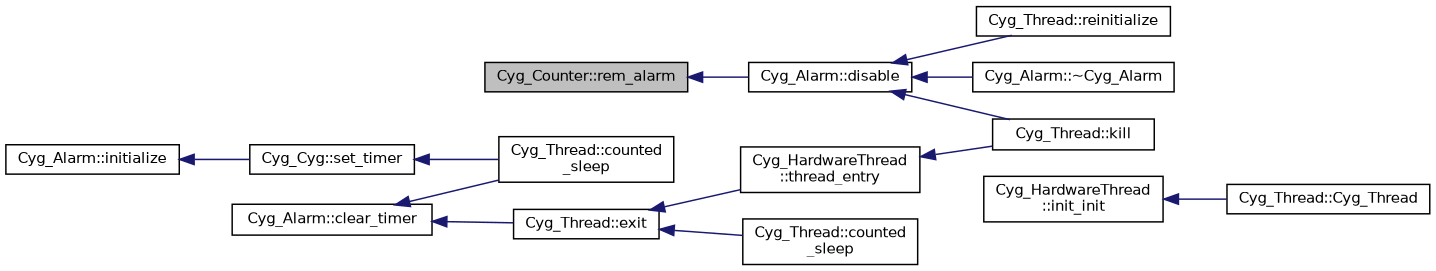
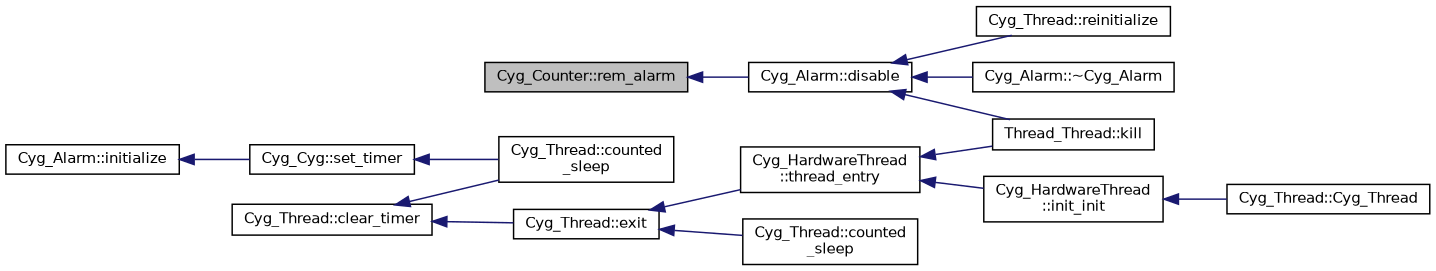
(1073, 134) -> (1073, 134)
none -> (959, 185)
(332, 220) -> (332, 220)
